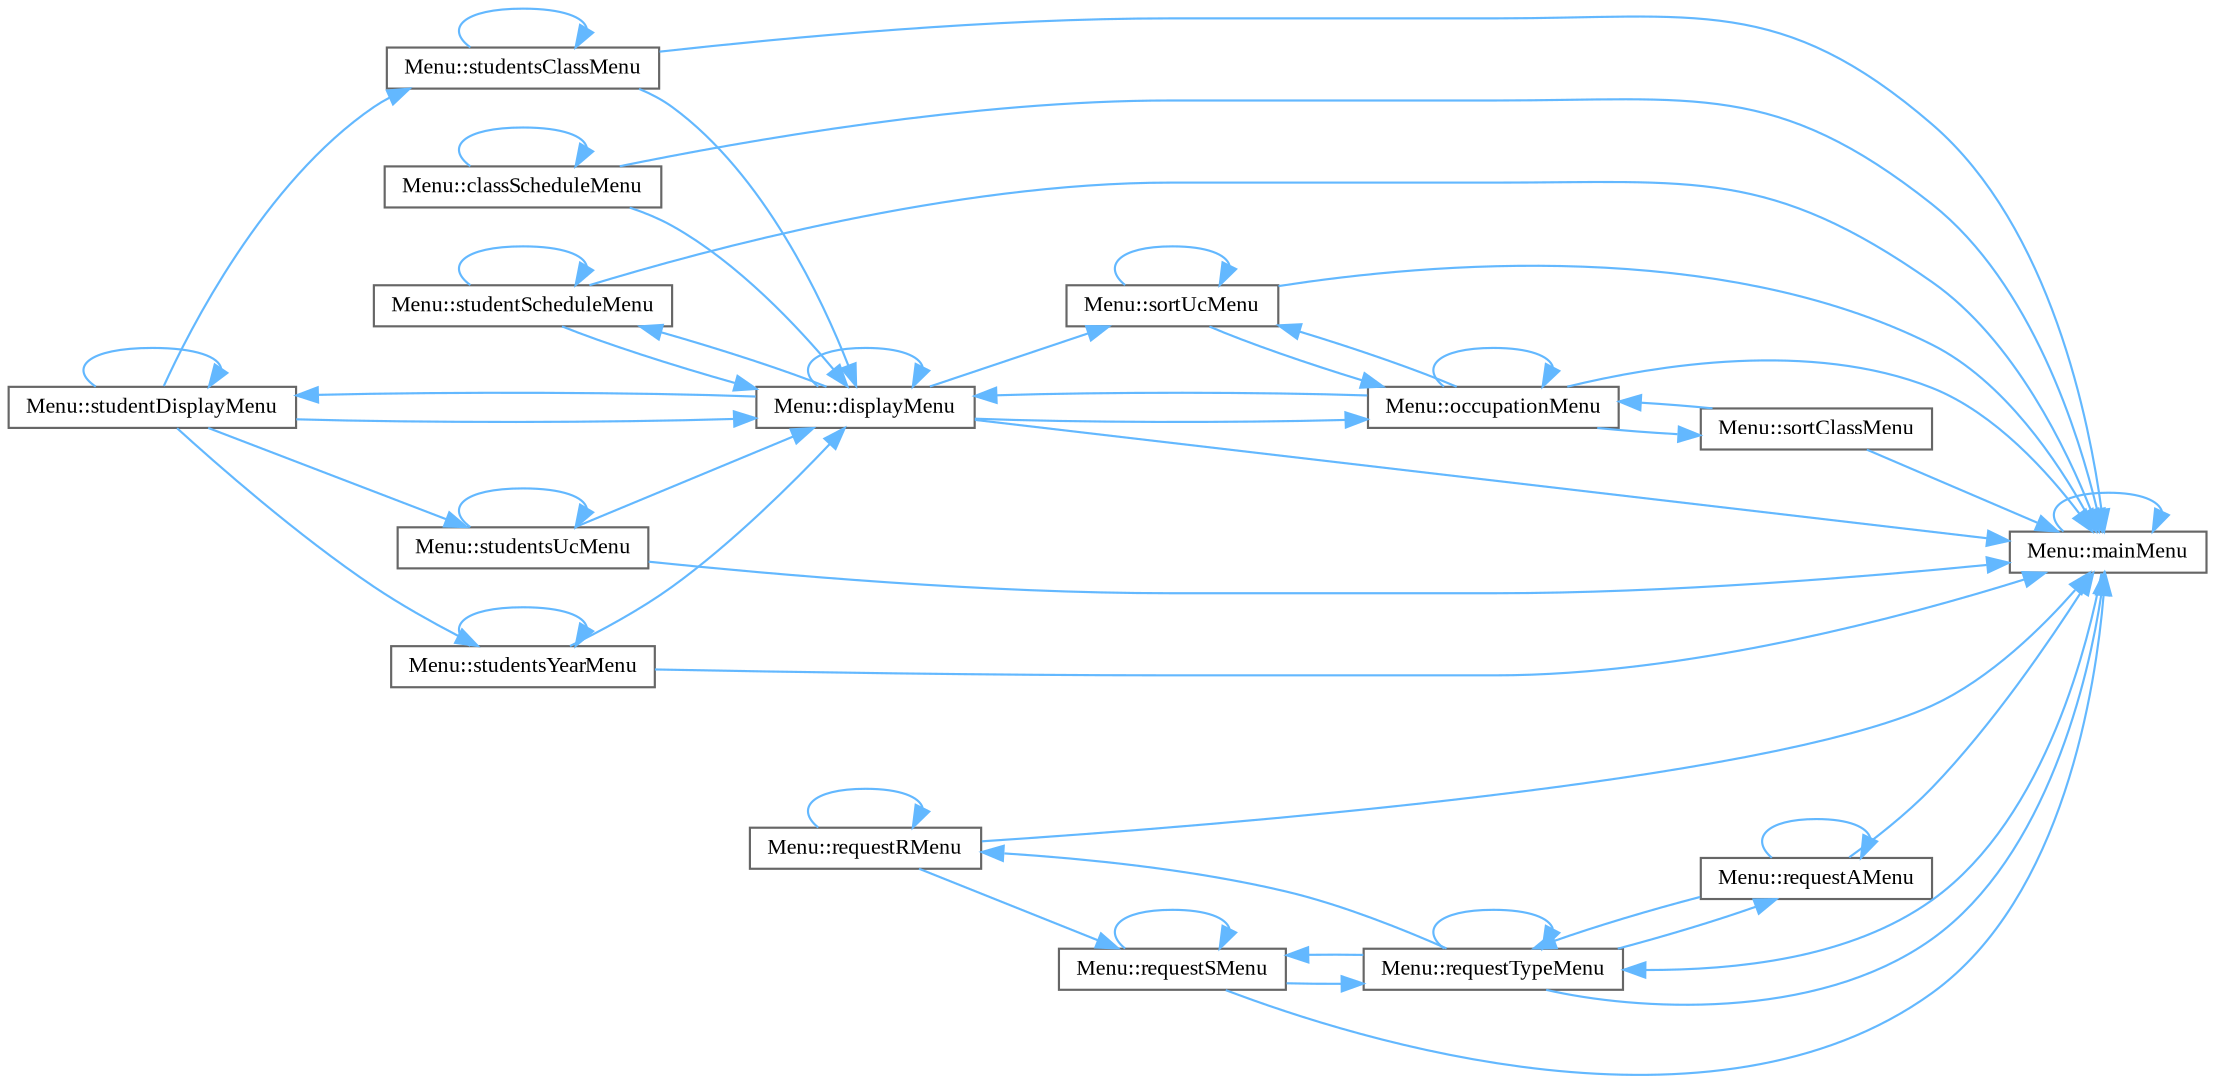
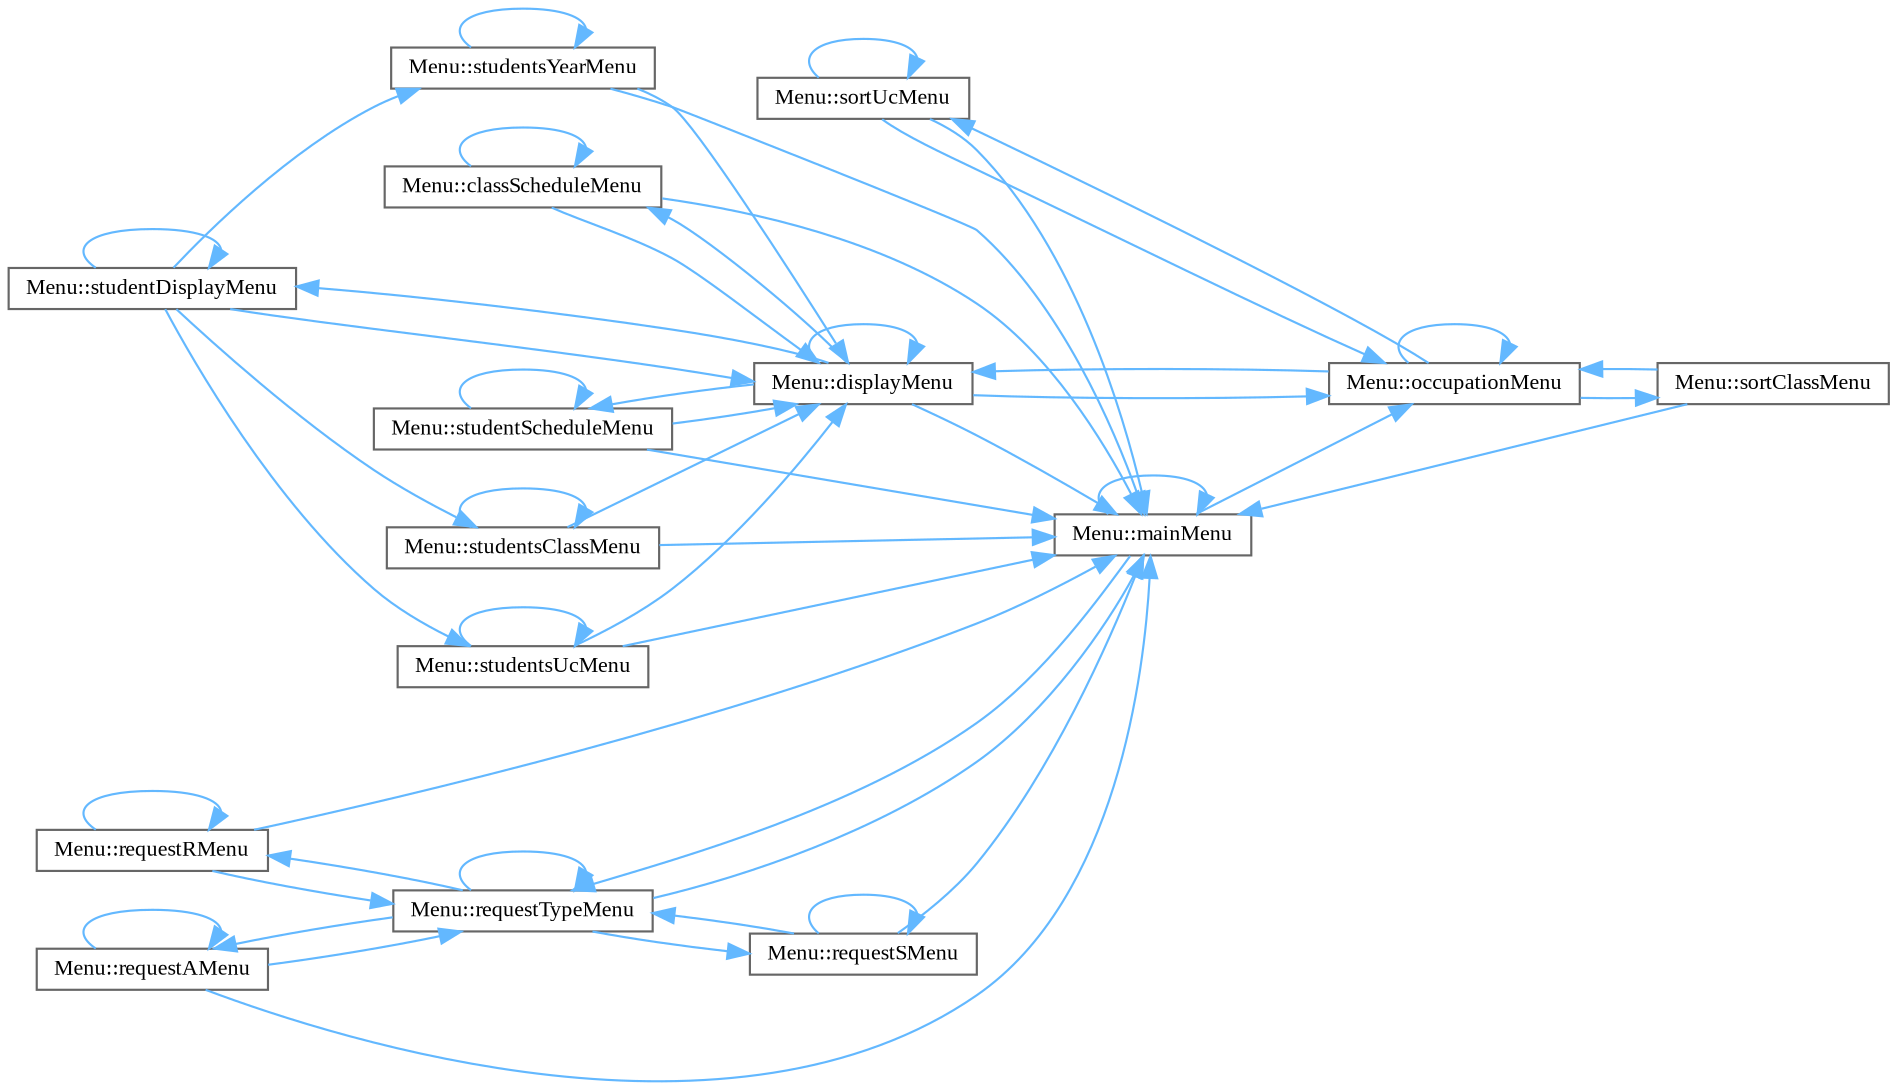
(1009, 360) -> (762, 285)
(1848, 366) -> (1294, 464)
(1009, 905) -> (291, 887)
